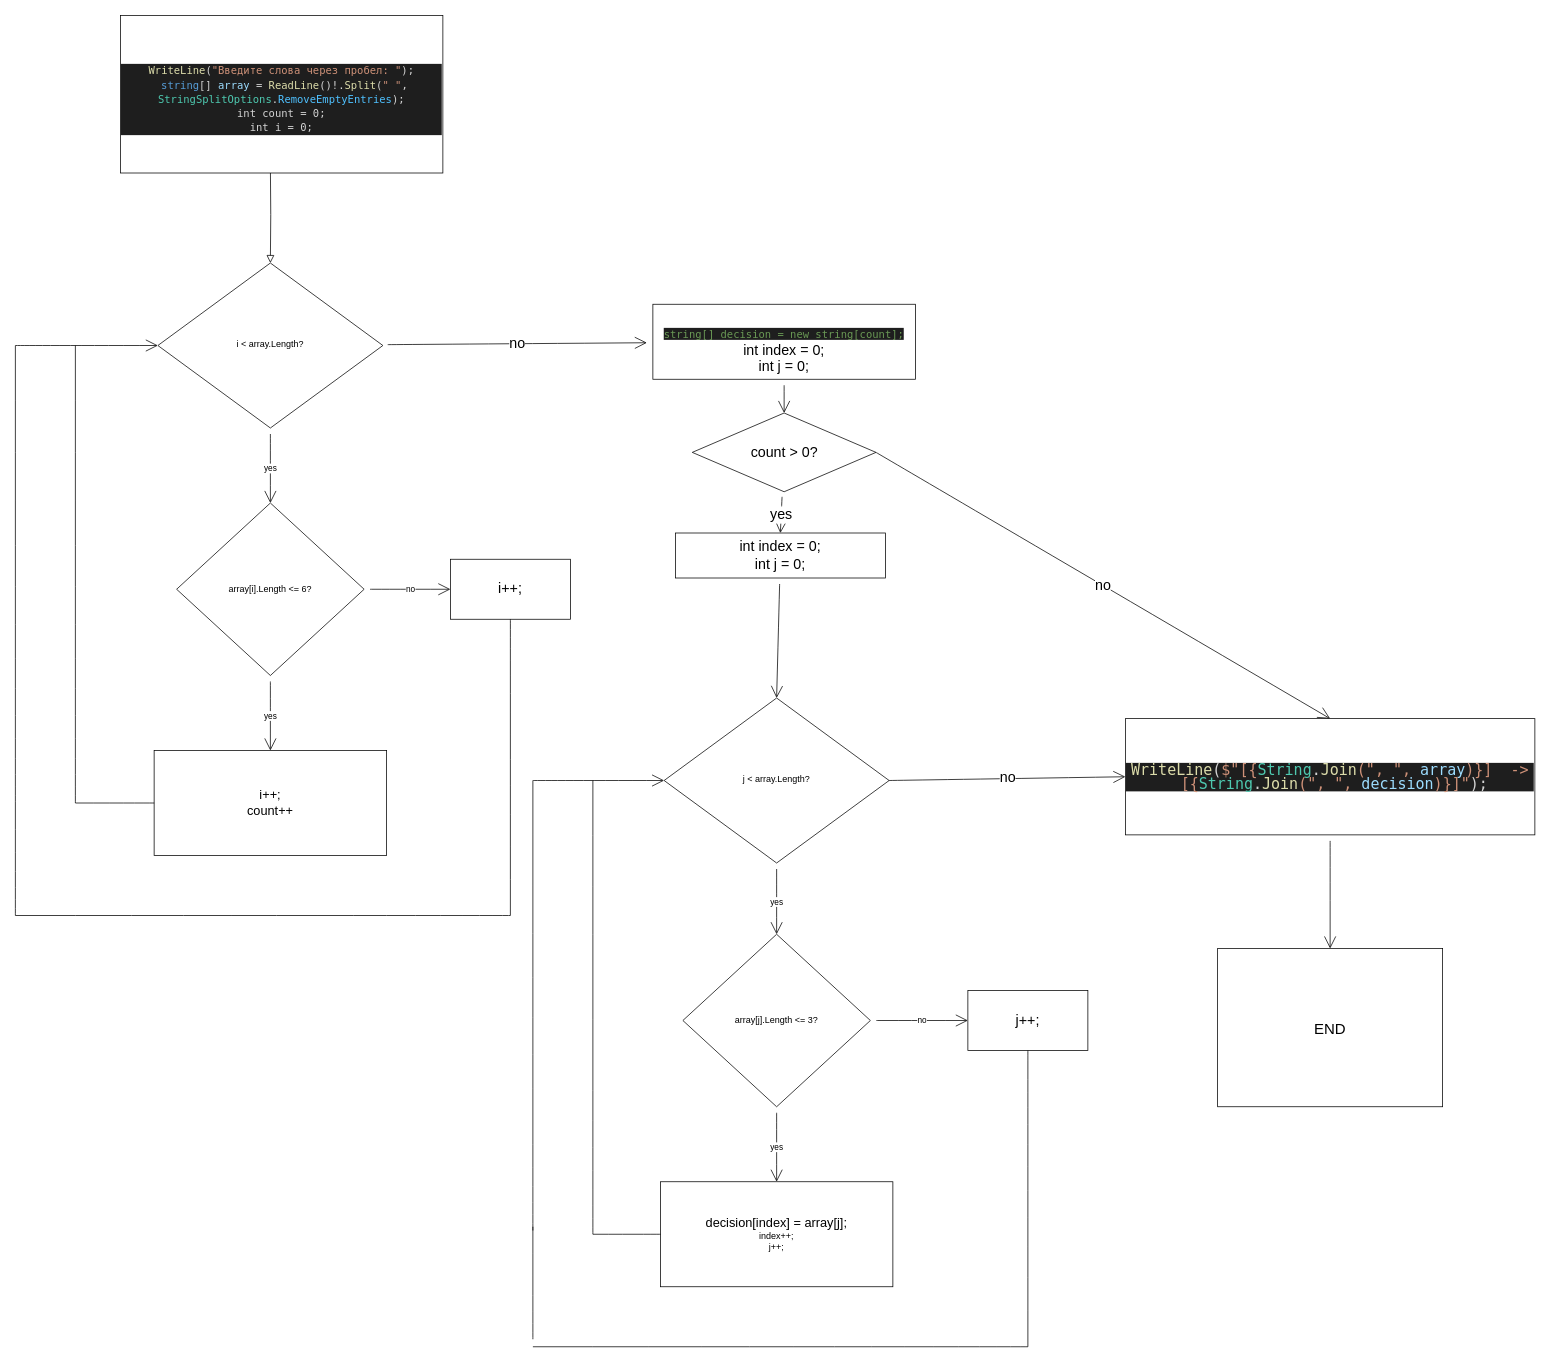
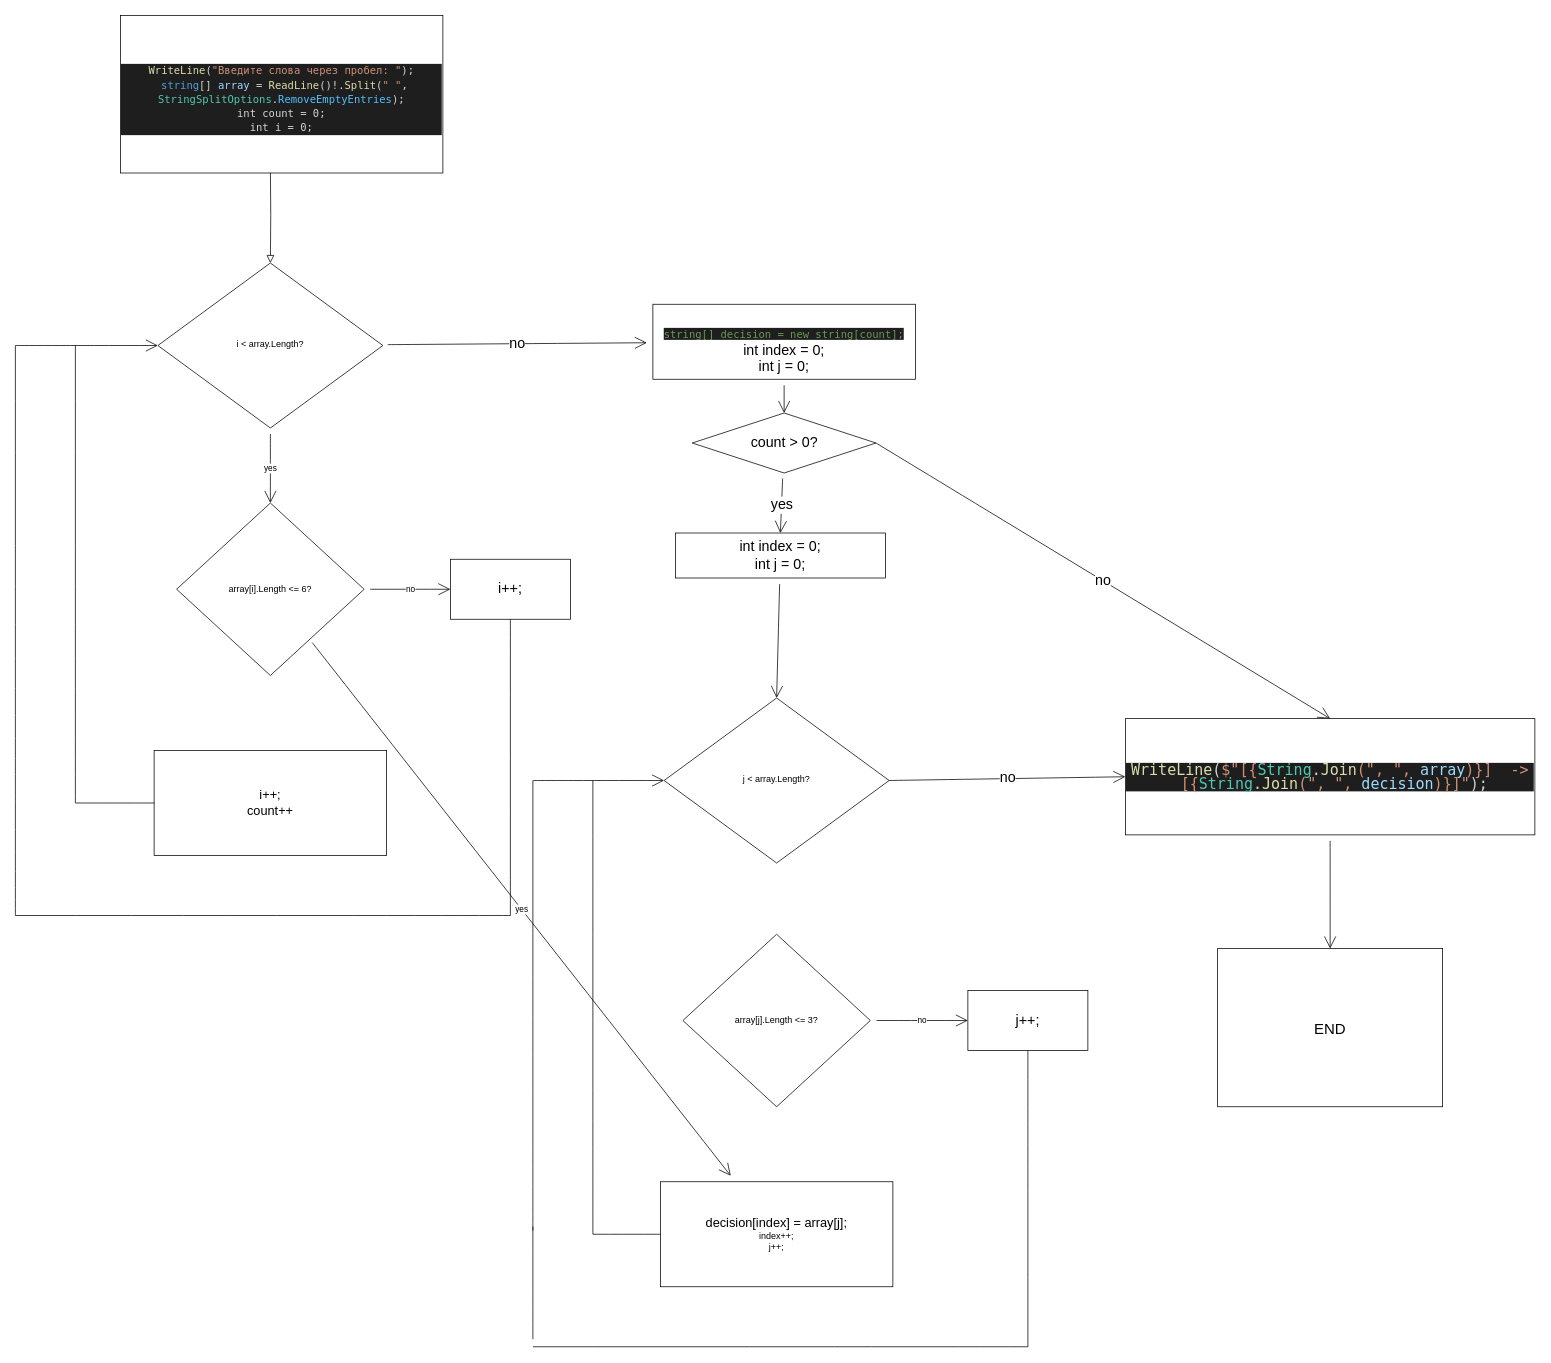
(784, 452) -> (784, 443)
(270, 715) -> (522, 909)
(777, 901) -> none
(777, 1147) -> none
